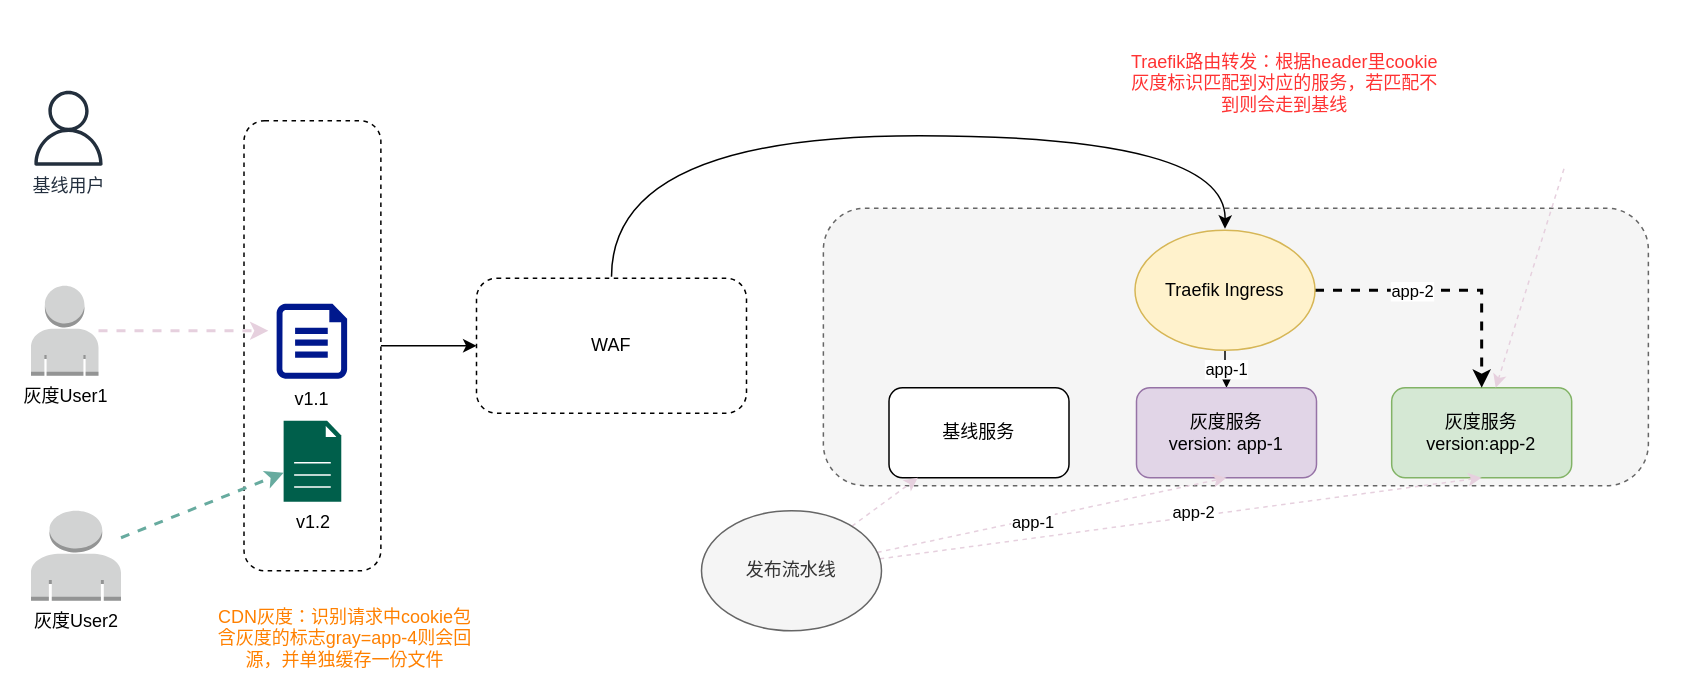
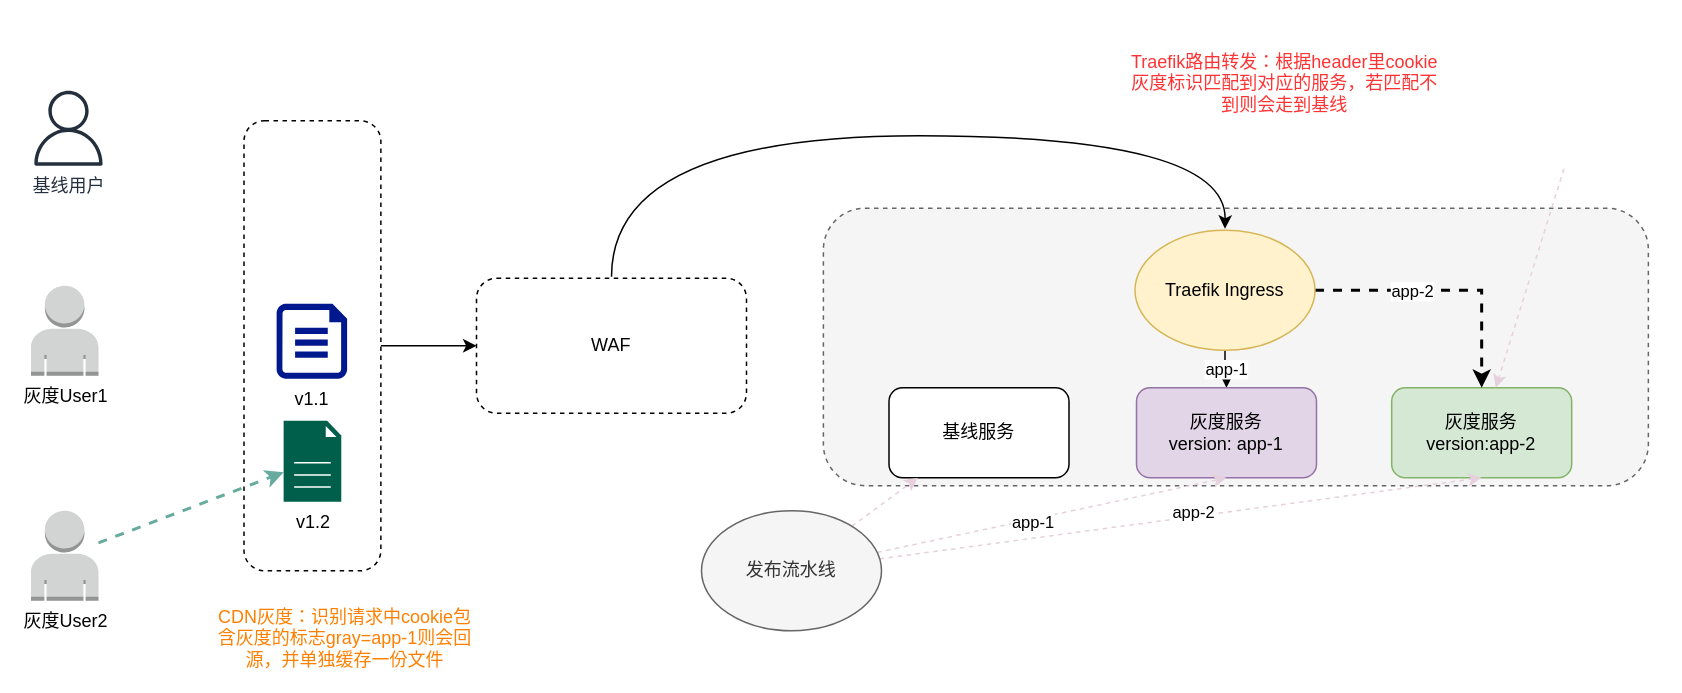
(177, 331) -> none
(76, 556) -> (65, 556)
(345, 638) -> (345, 638)
